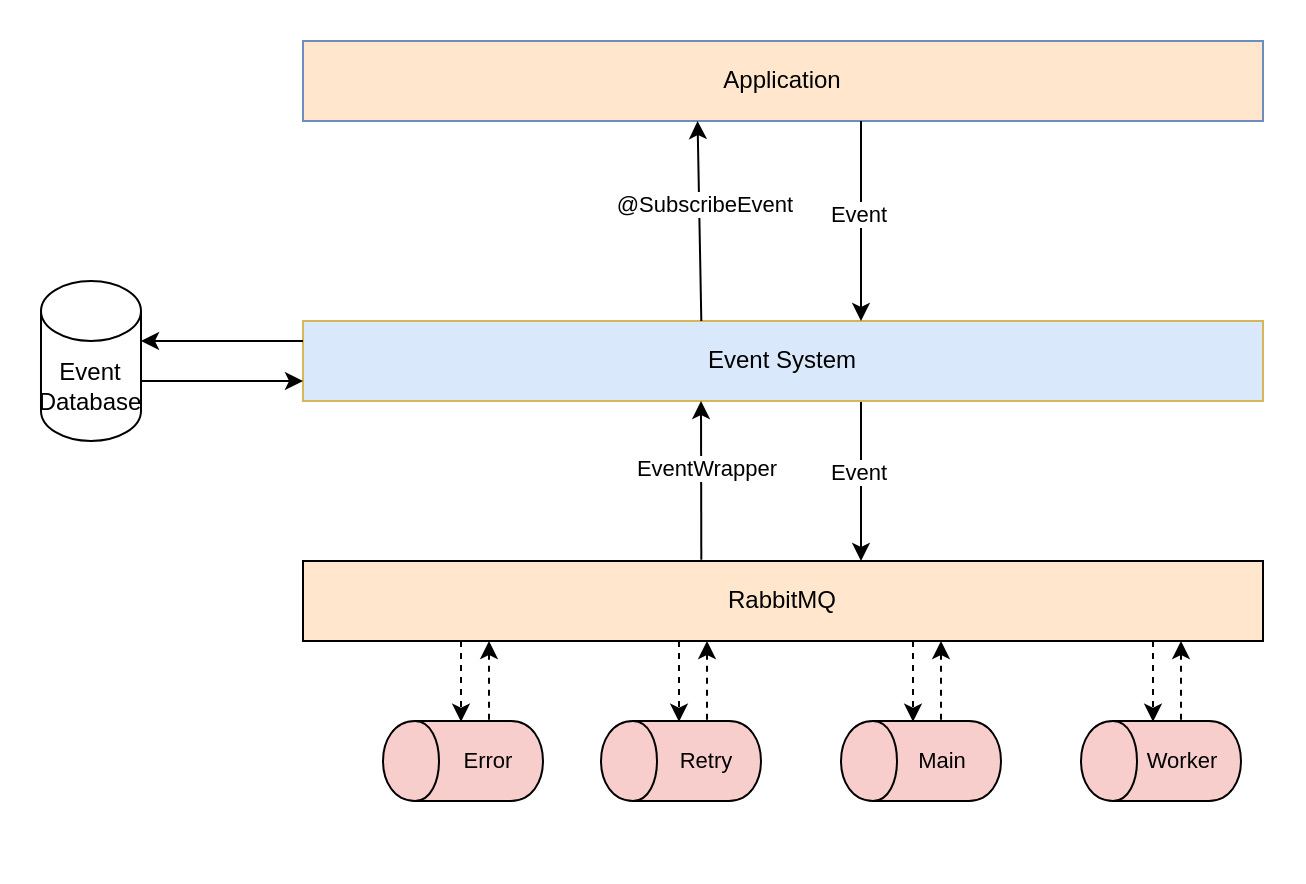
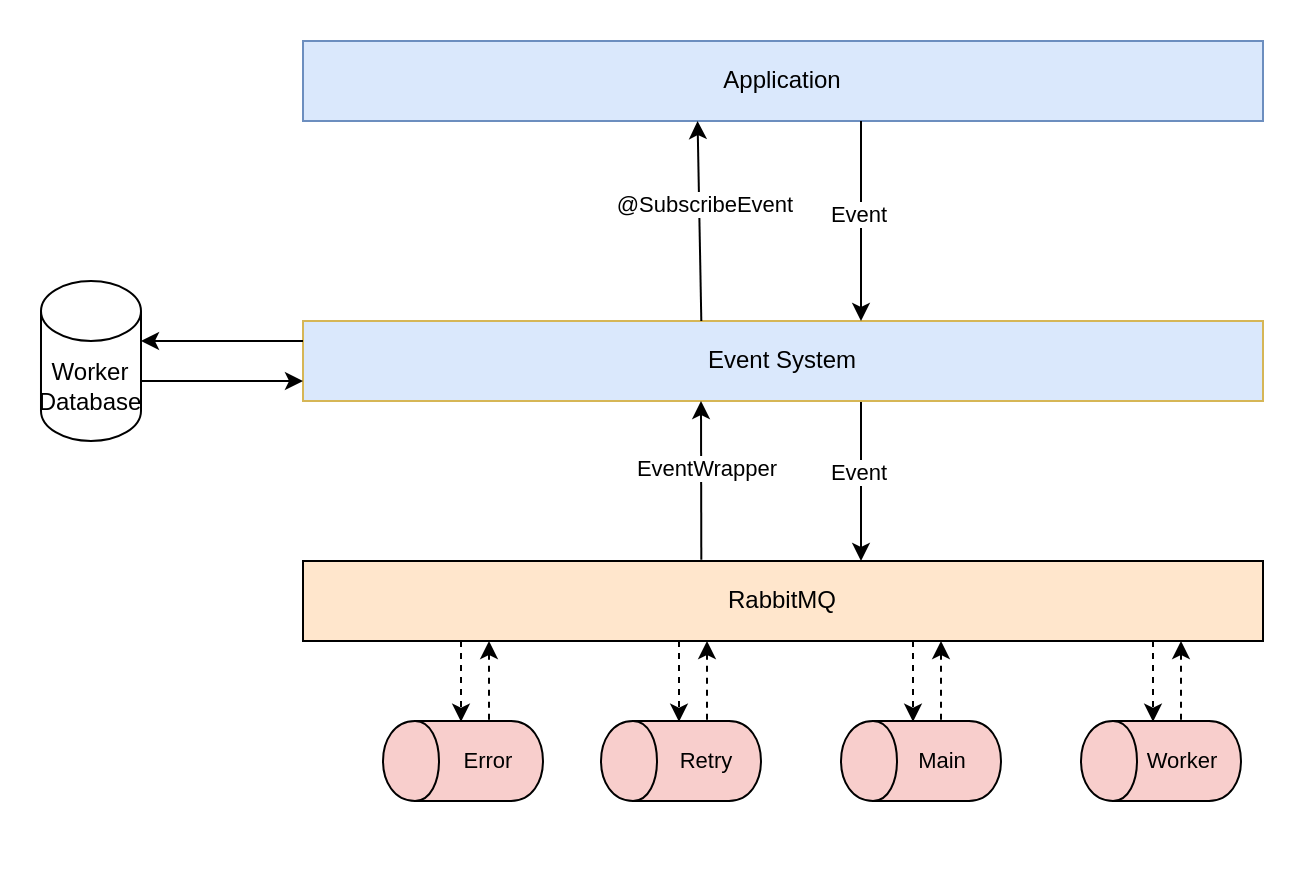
(783, 81) -> (783, 81)
(91, 387) -> (91, 387)
